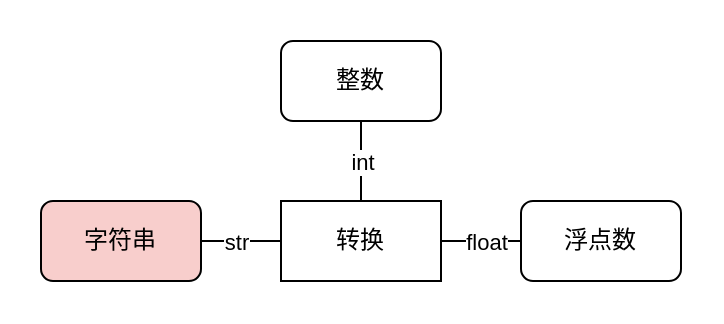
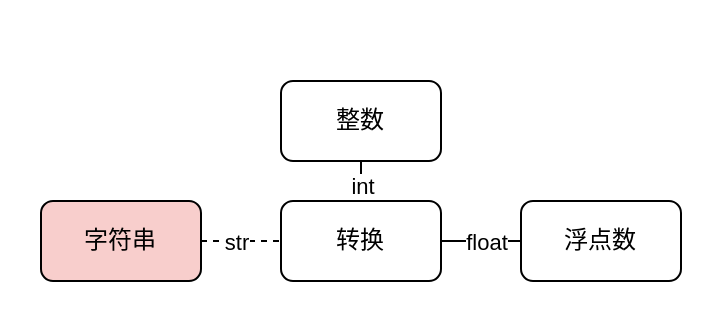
(361, 81) -> (361, 121)
(267, 241) -> (267, 241)
(361, 241) -> (361, 241)
